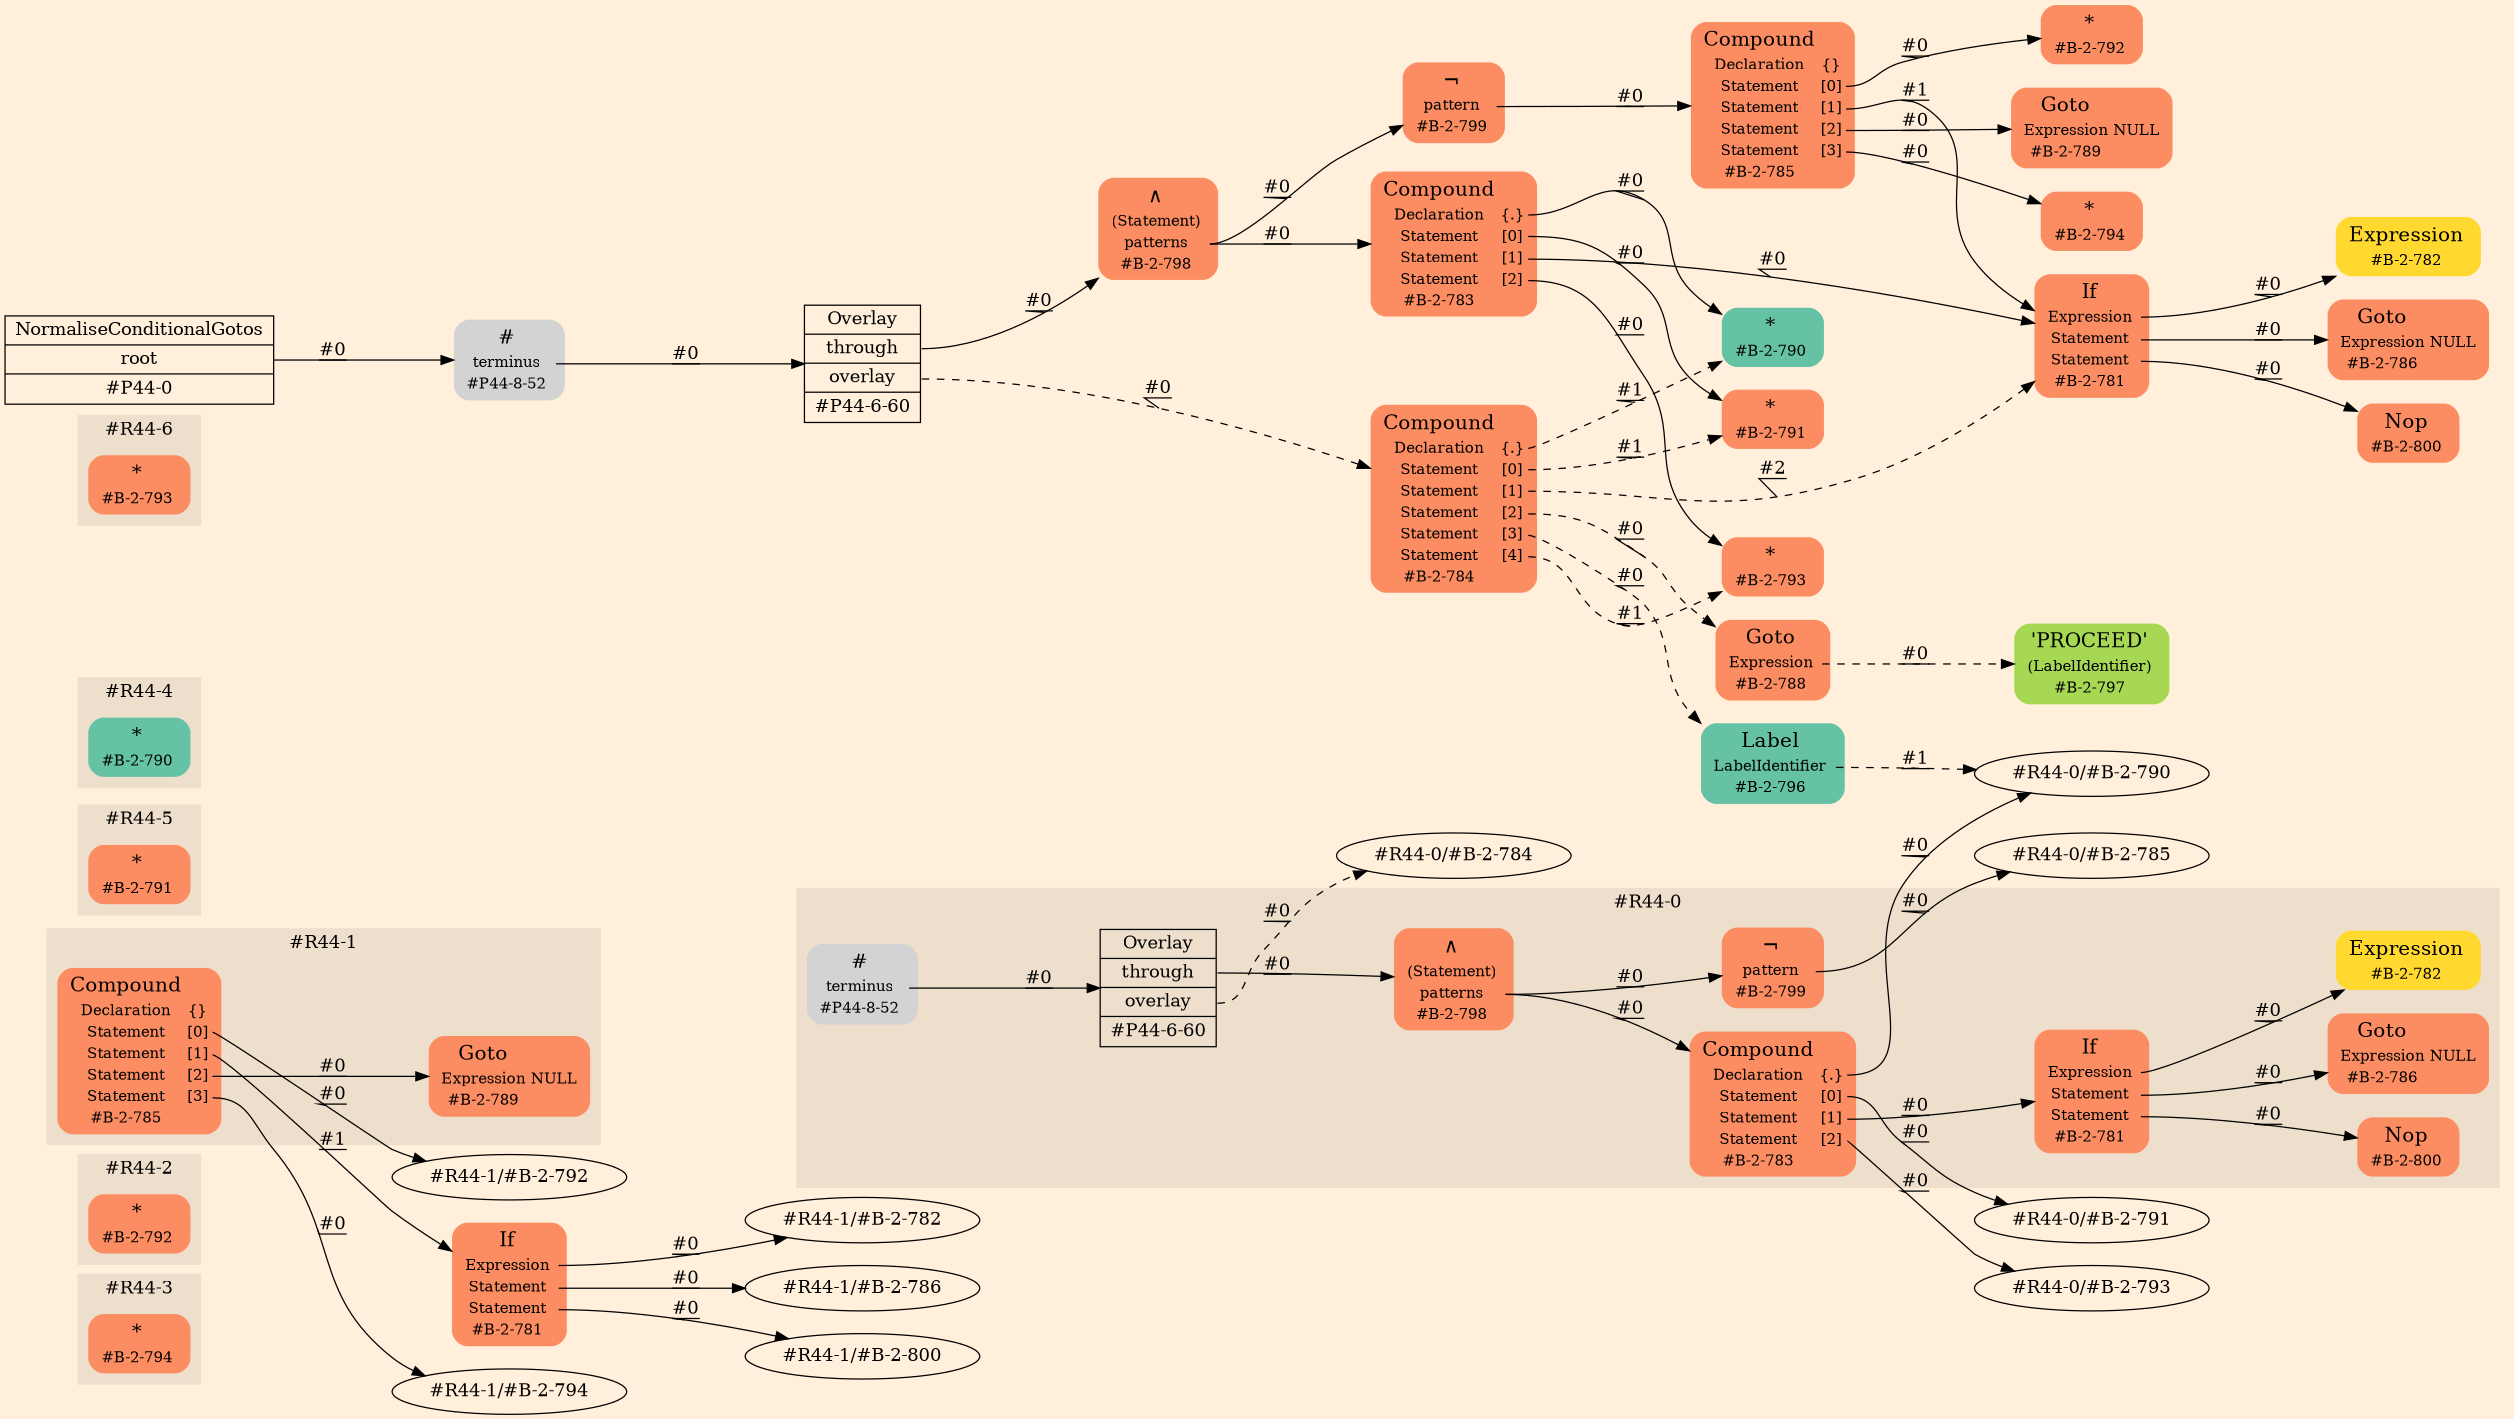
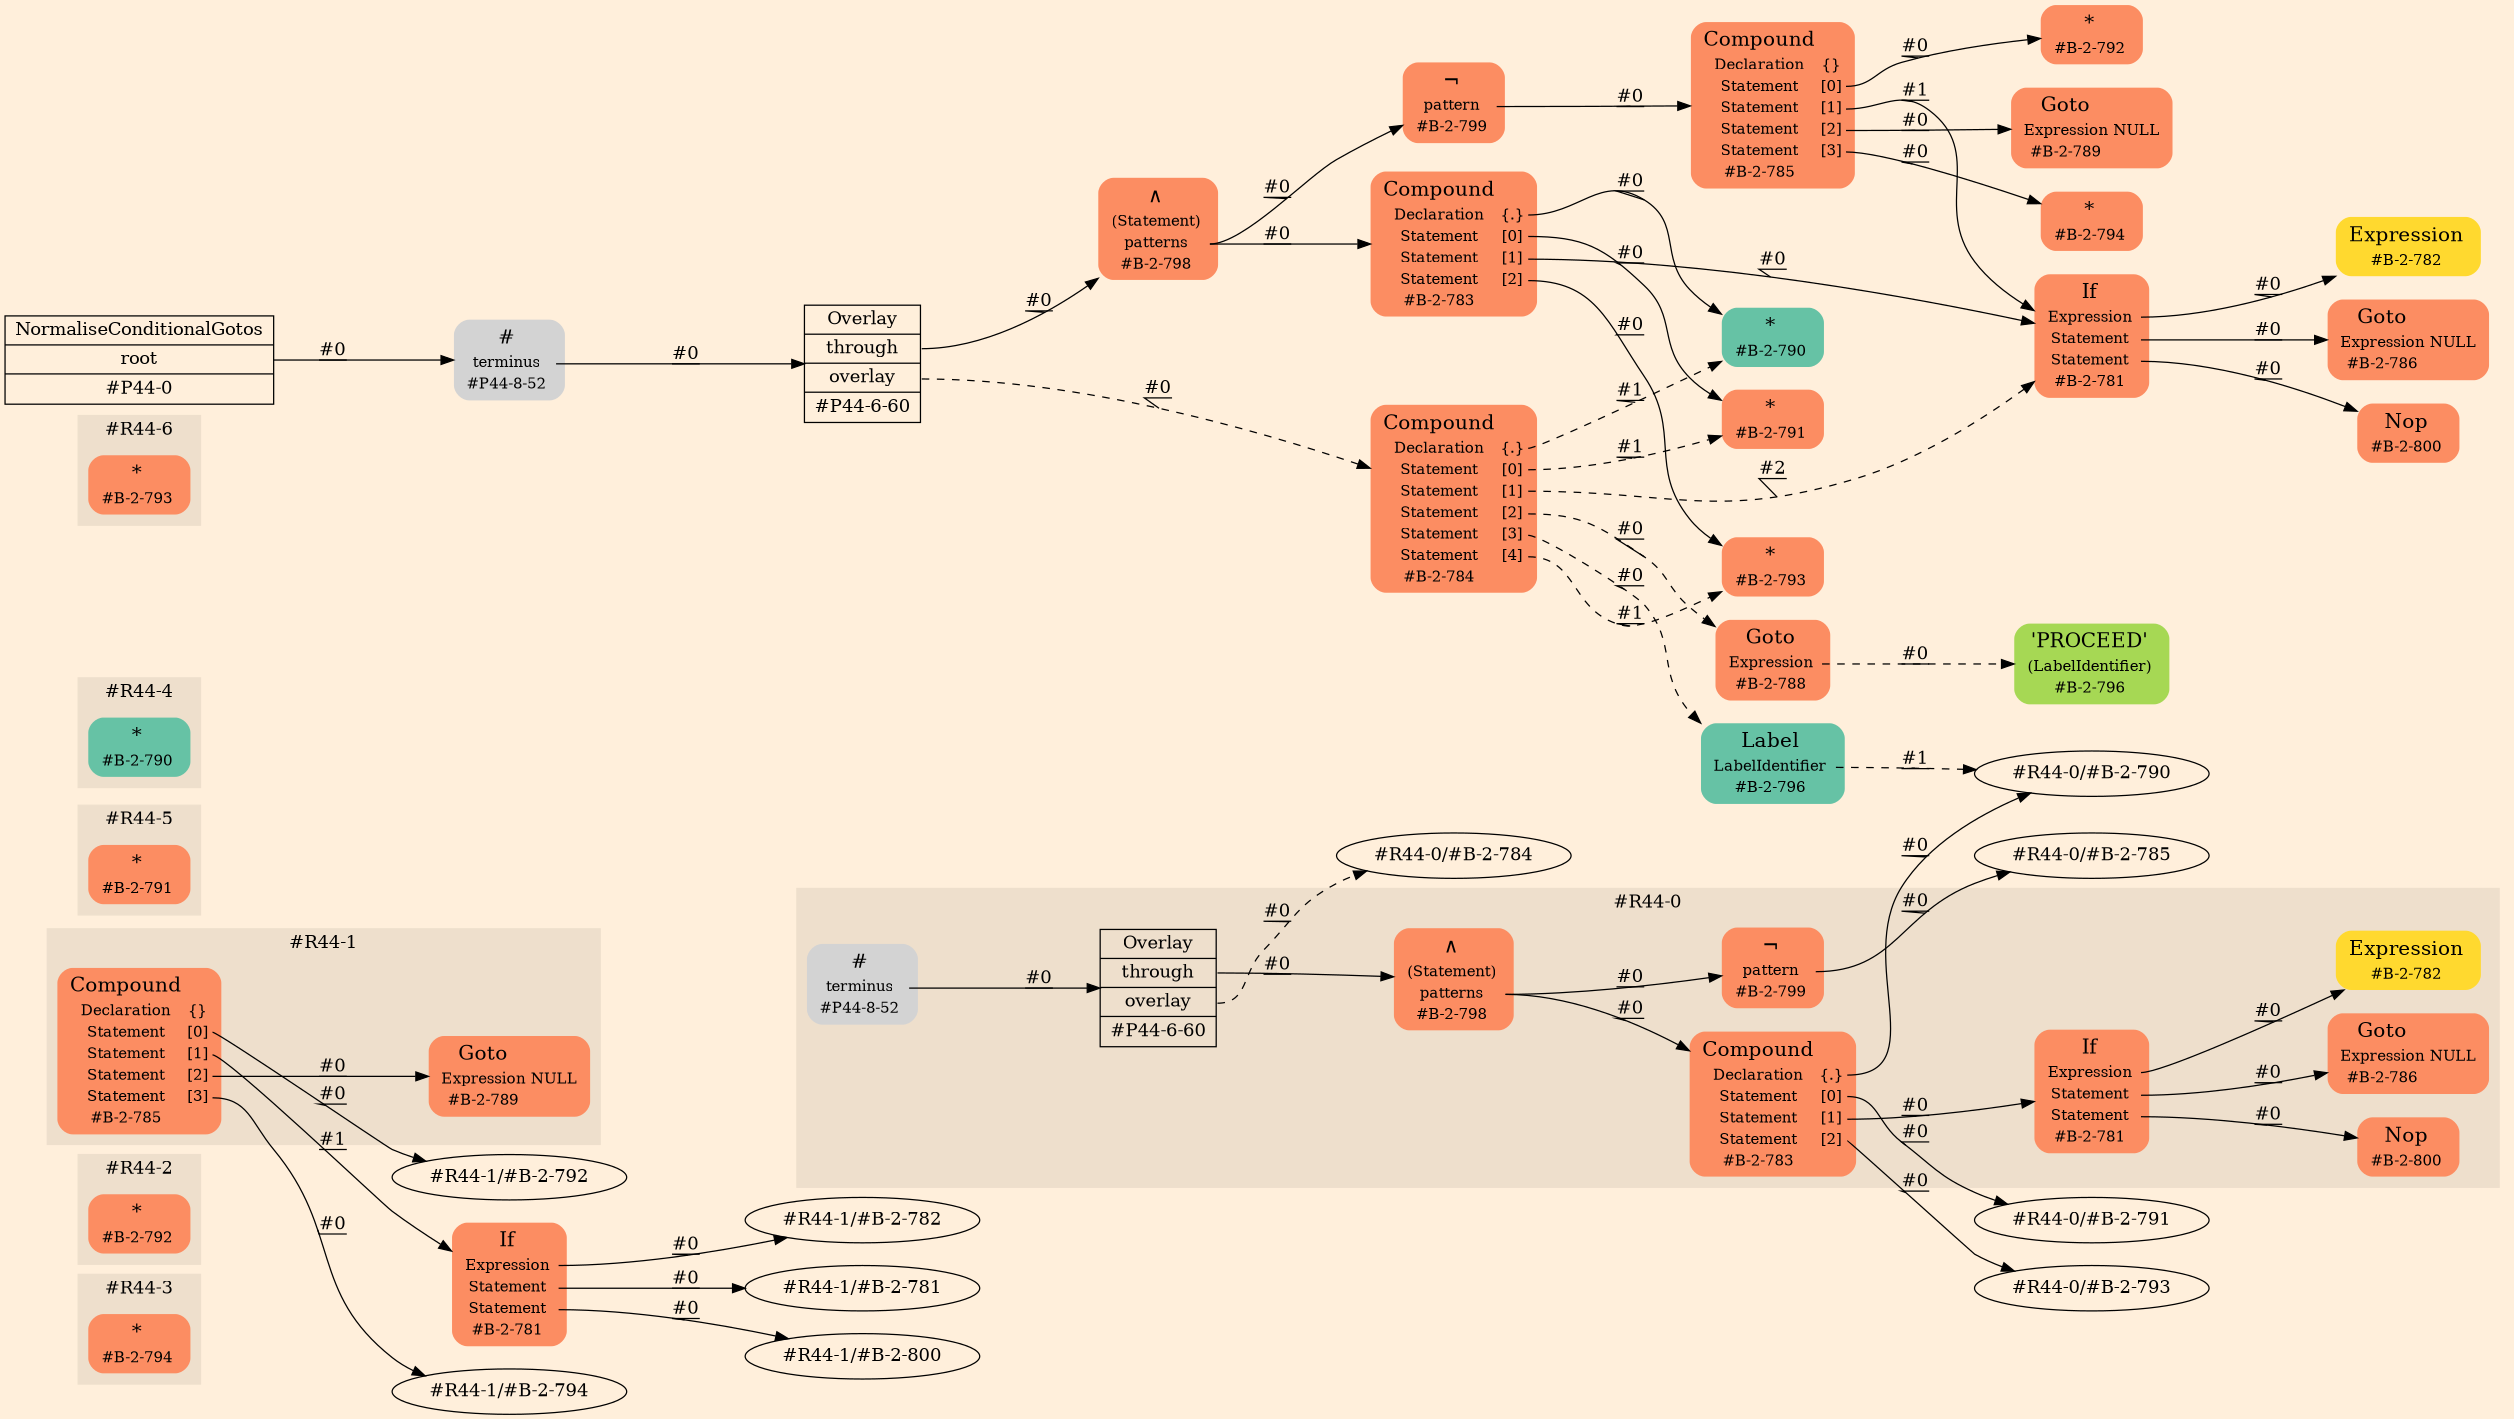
(2090, 688) -> (2090, 688)
(862, 1288) -> (862, 1288)
